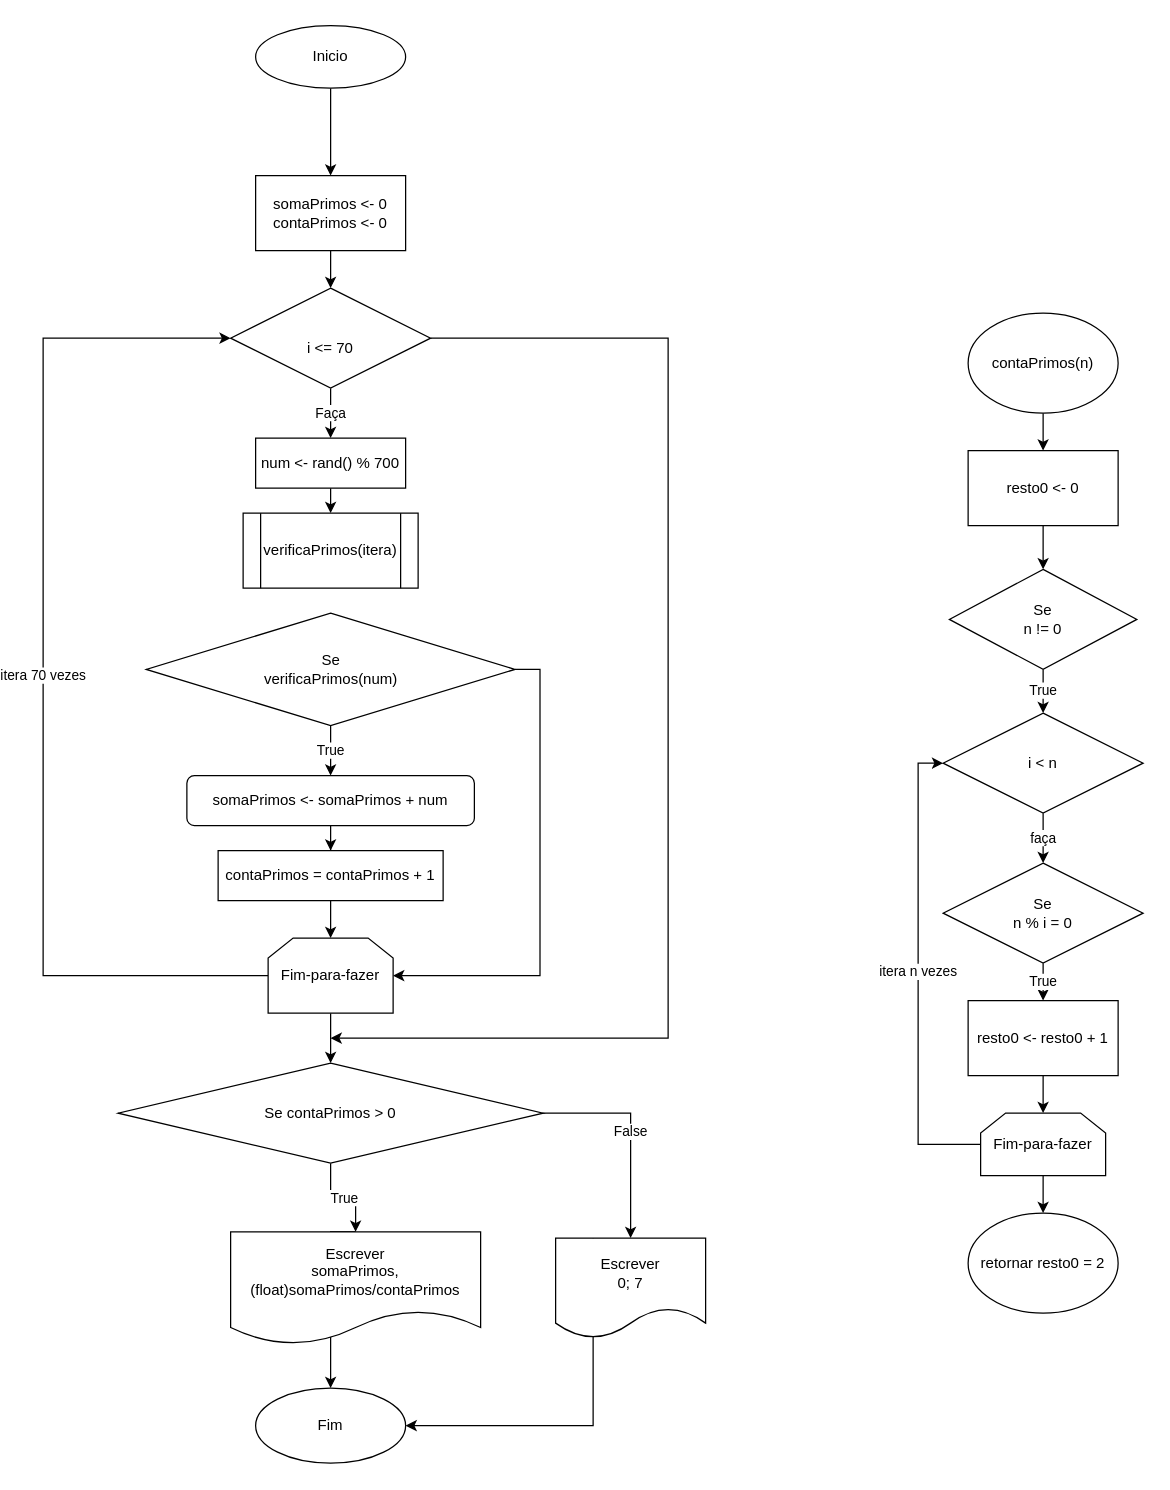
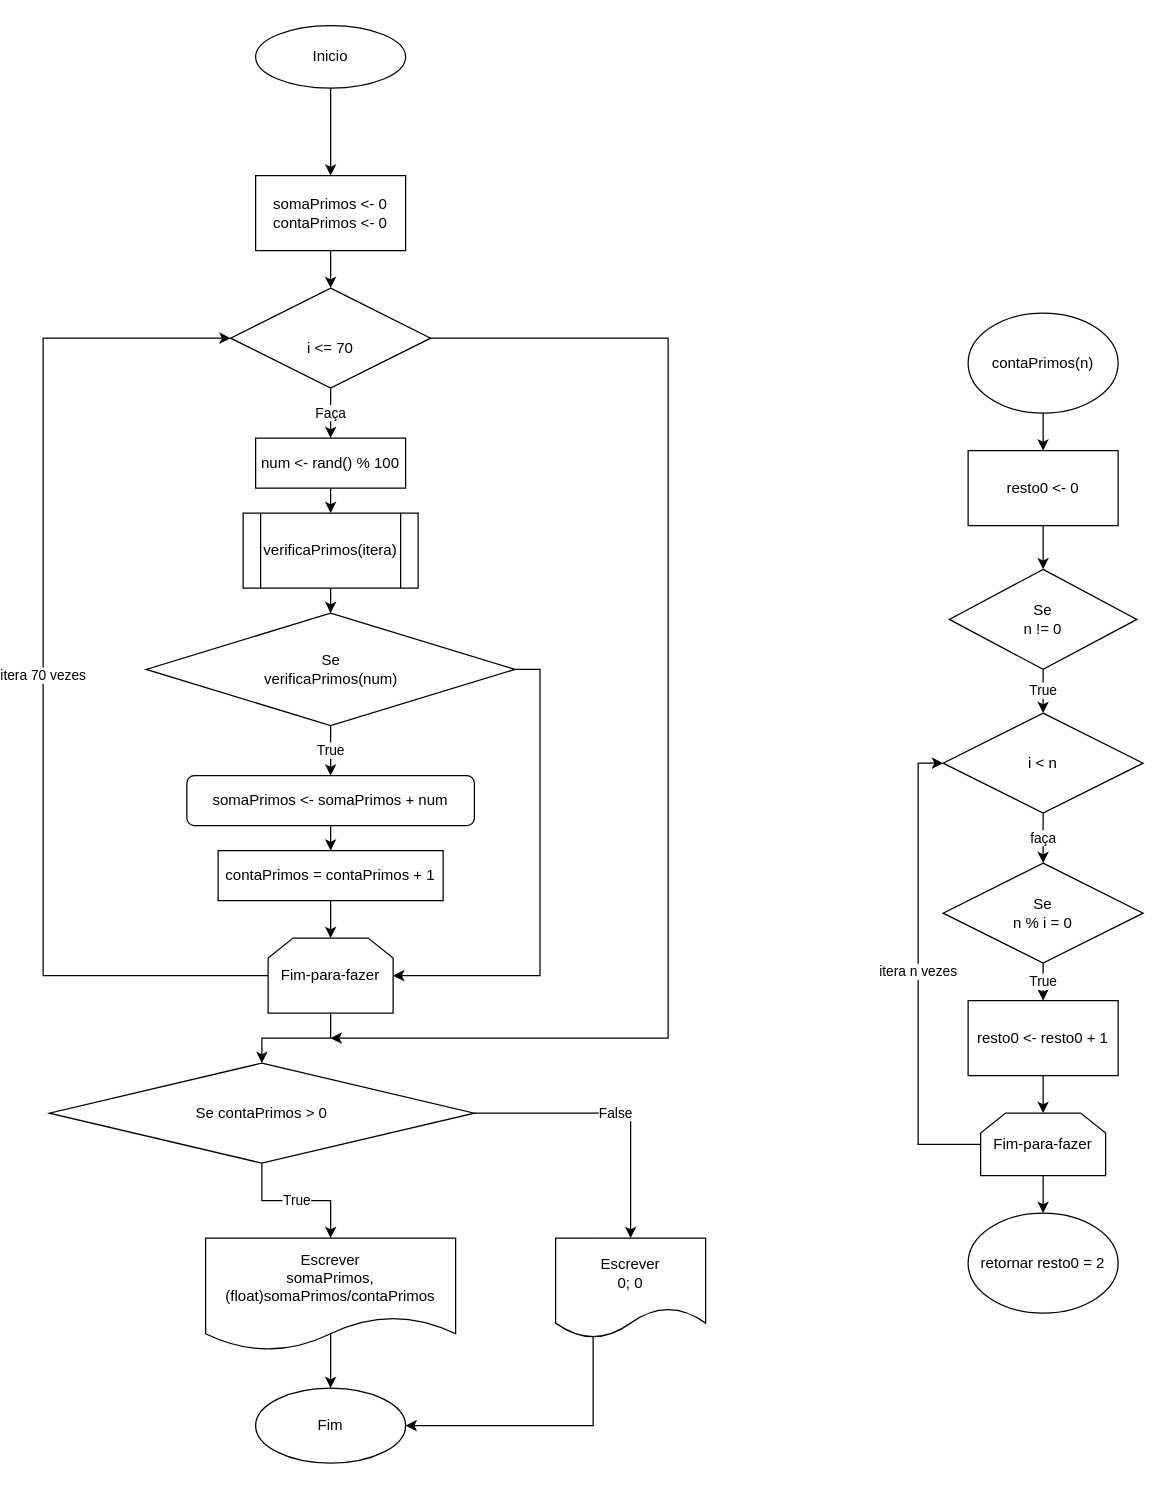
(331, 463) -> (331, 463)
none -> (331, 596)
(331, 1113) -> (262, 1113)
(631, 1273) -> (631, 1273)
(356, 1288) -> (331, 1294)
